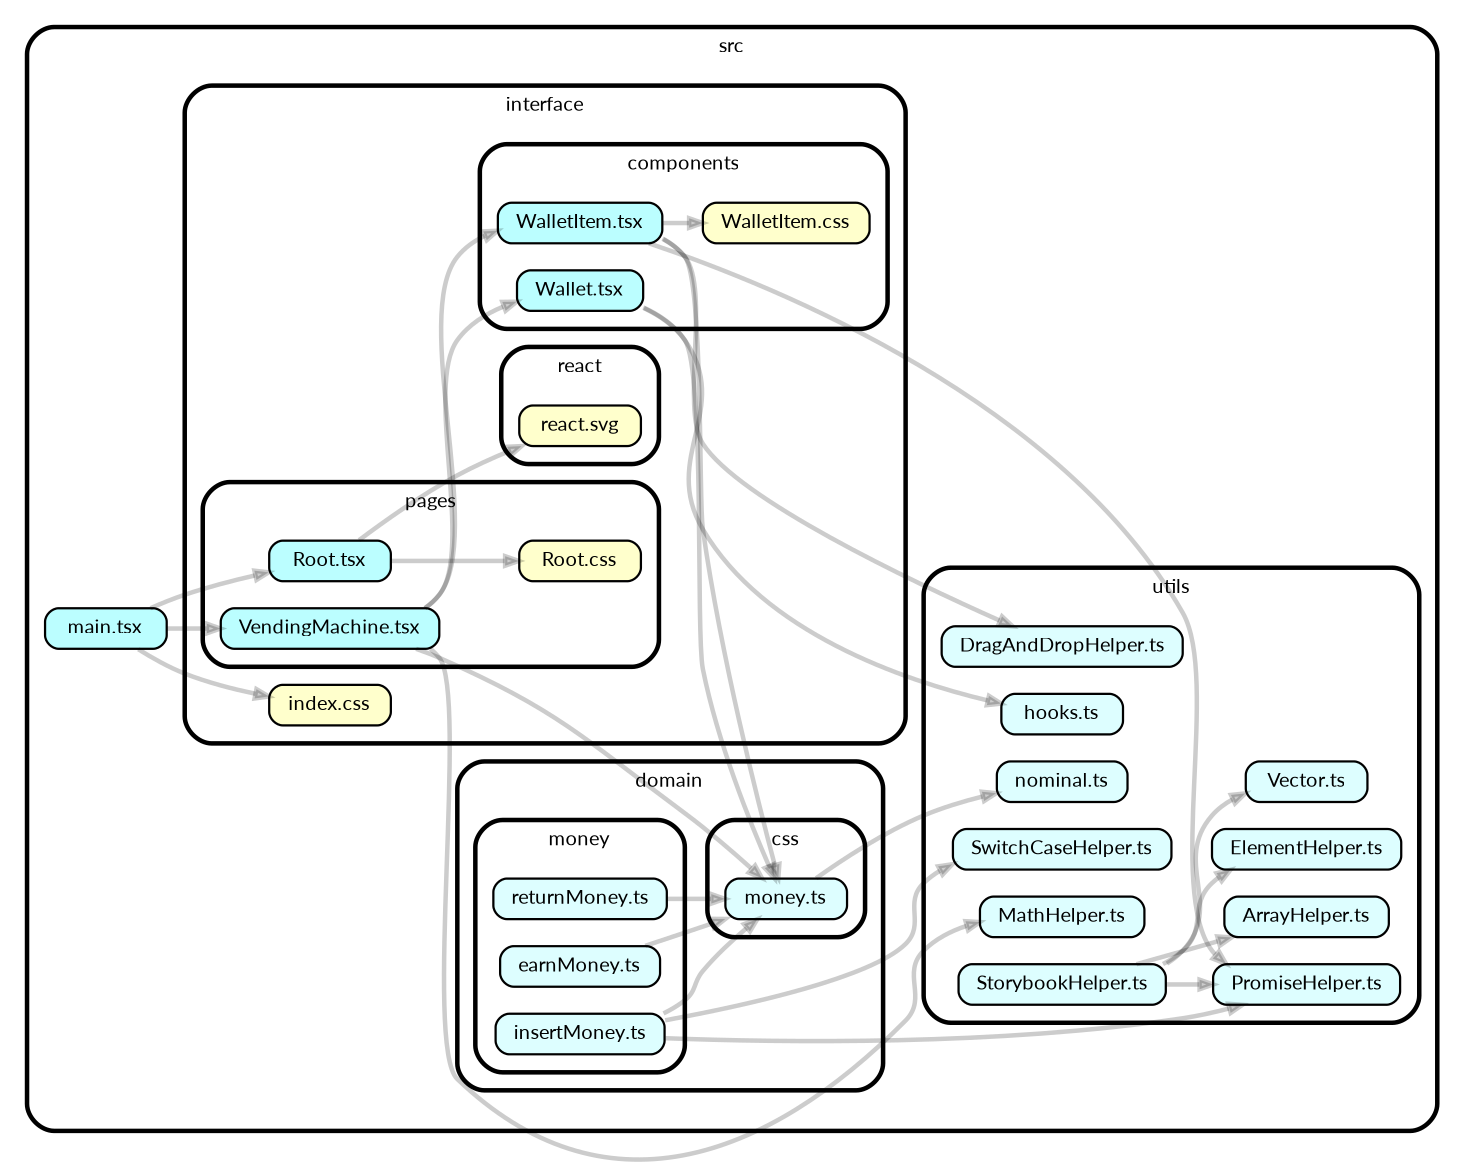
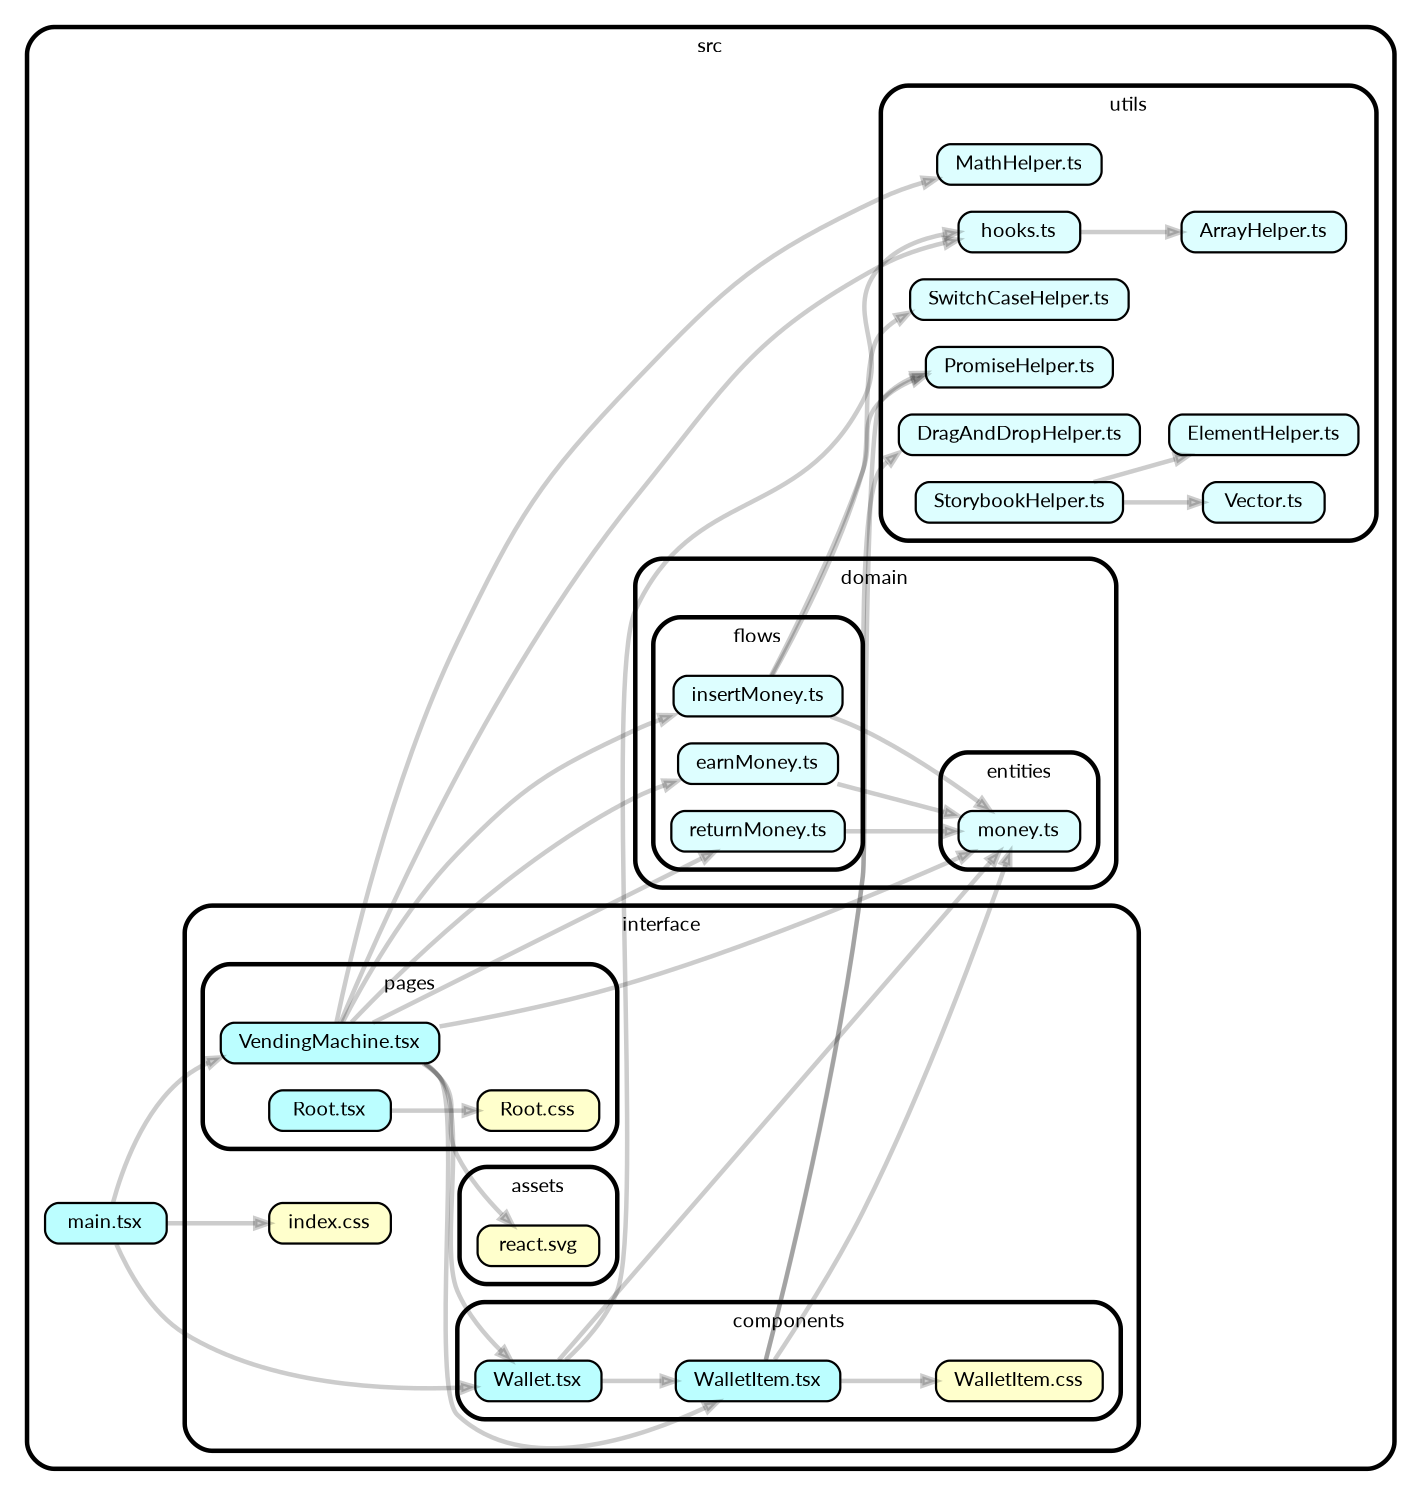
(580, 367) -> (538, 1187)
(420, 498) -> (473, 1181)
none -> (577, 576)
(218, 585) -> (263, 1367)
(1062, 782) -> none
none -> (472, 839)
(580, 840) -> (758, 638)
(786, 840) -> (1019, 773)
none -> (497, 889)
none -> (537, 941)
(1177, 953) -> (1124, 232)
(1183, 984) -> none
none -> (632, 1381)
